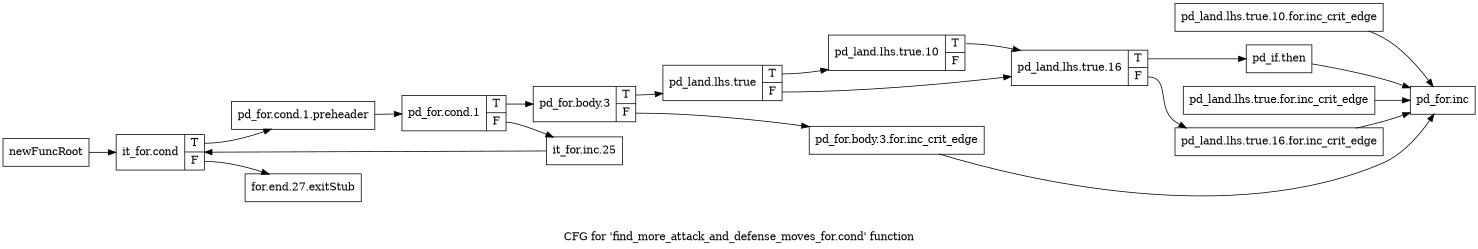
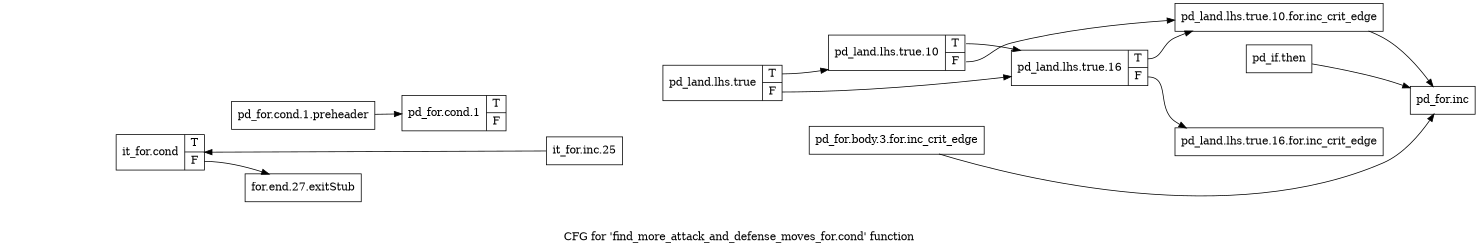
none -> (1064, 32)
(1193, 59) -> (1166, 46)
(1279, 100) -> none
(584, 104) -> none
(1380, 122) -> none
(527, 127) -> none
(235, 140) -> none
(46, 152) -> none
